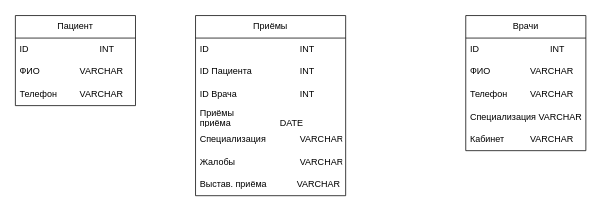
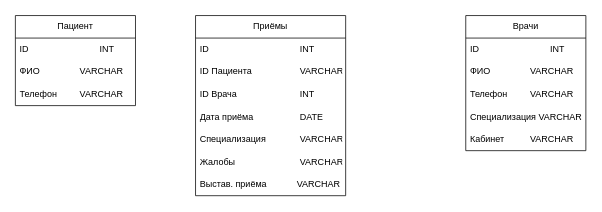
(242, 72) -> (252, 72)
(249, 117) -> (244, 117)
